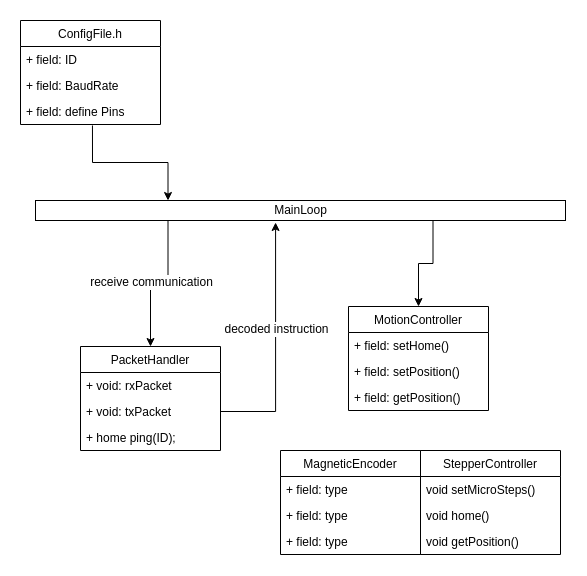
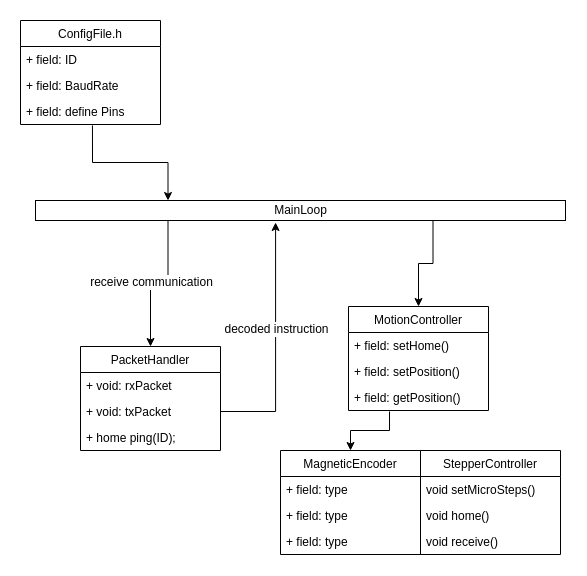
none -> (374, 431)
(480, 542) -> (468, 542)
